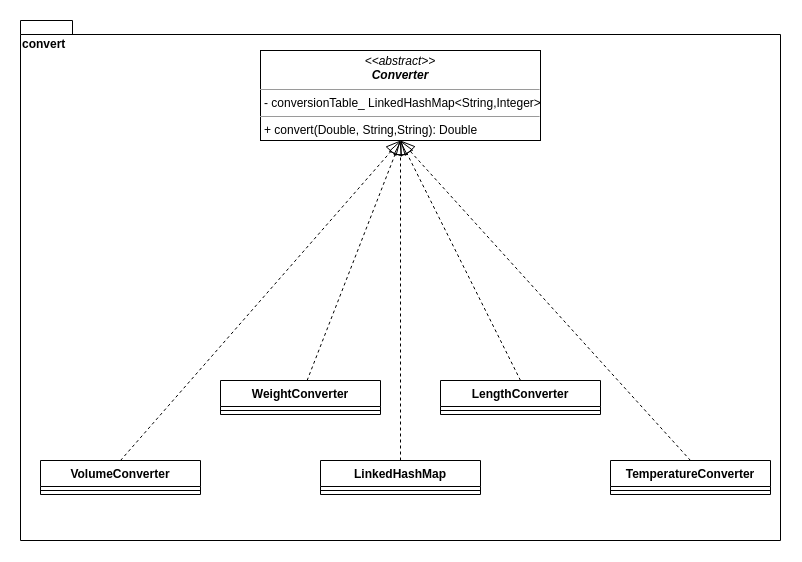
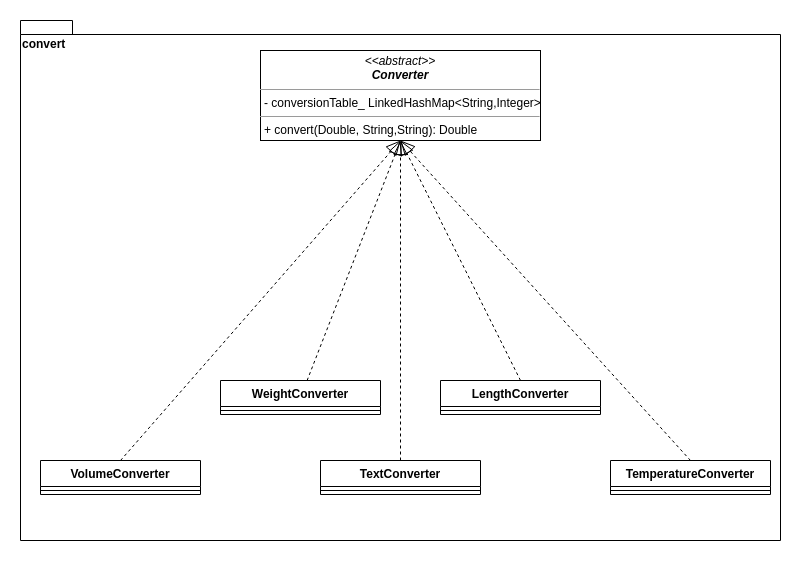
(400, 474) -> (400, 474)
